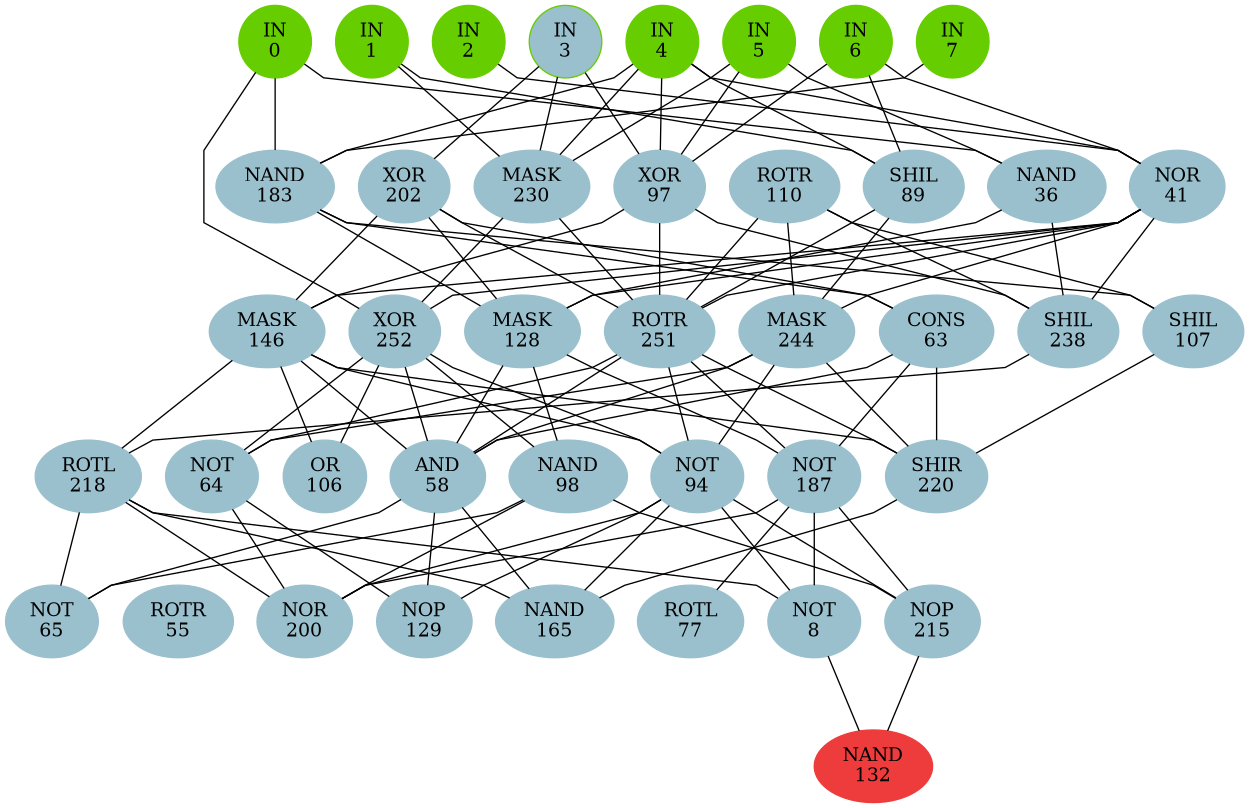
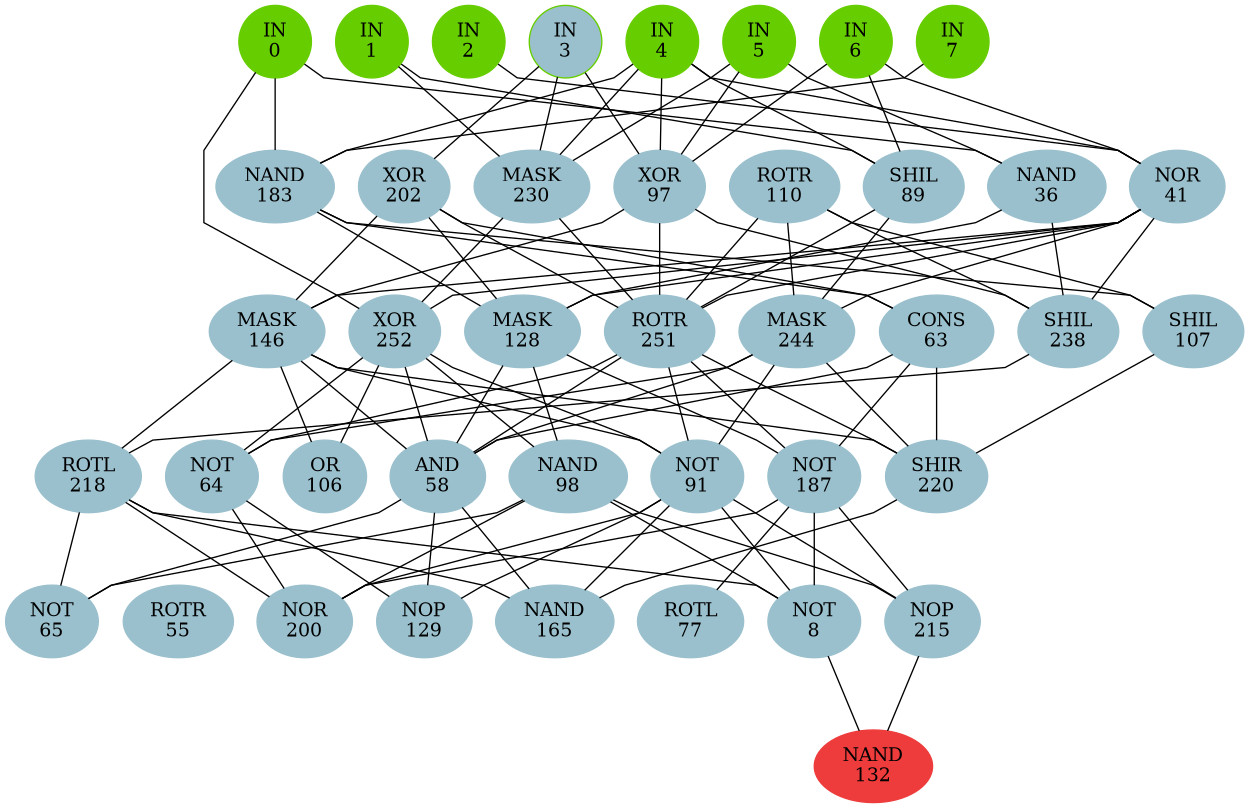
(697, 476) -> (697, 476)
none -> (694, 550)
